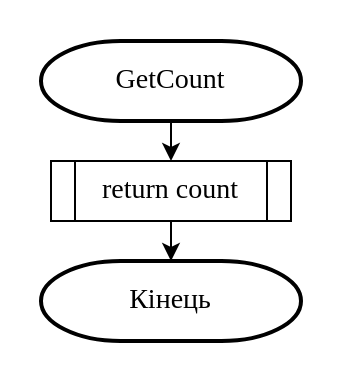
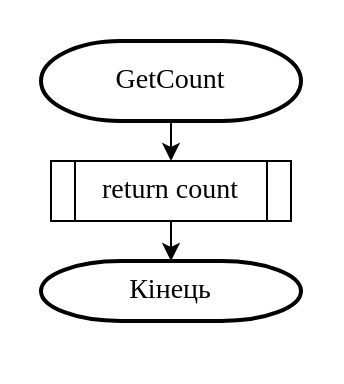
(171, 301) -> (171, 291)
